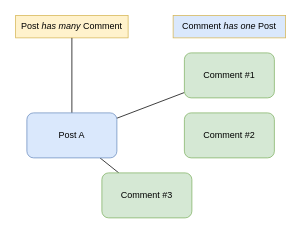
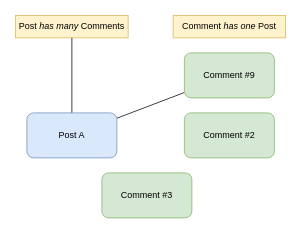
(72, 27) -> (72, 27)
(229, 27) -> (229, 27)
(229, 75) -> (229, 75)
(109, 165) -> none
